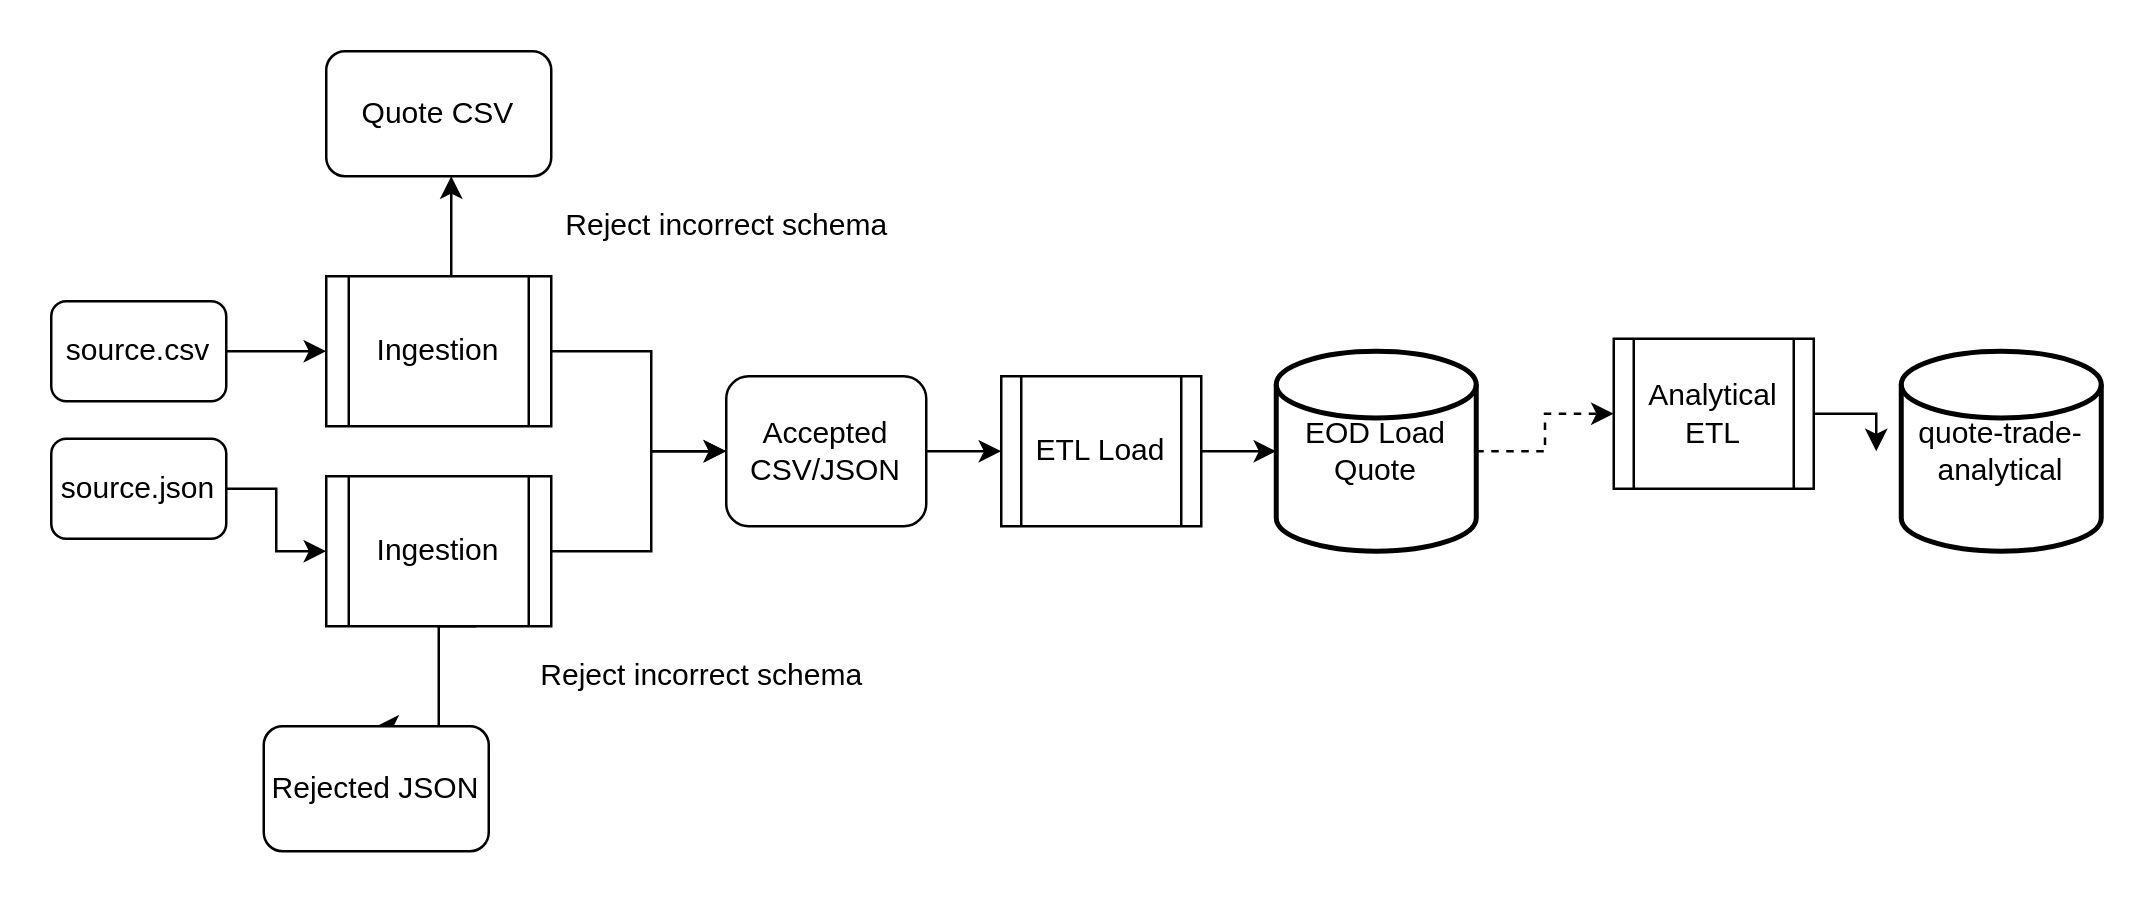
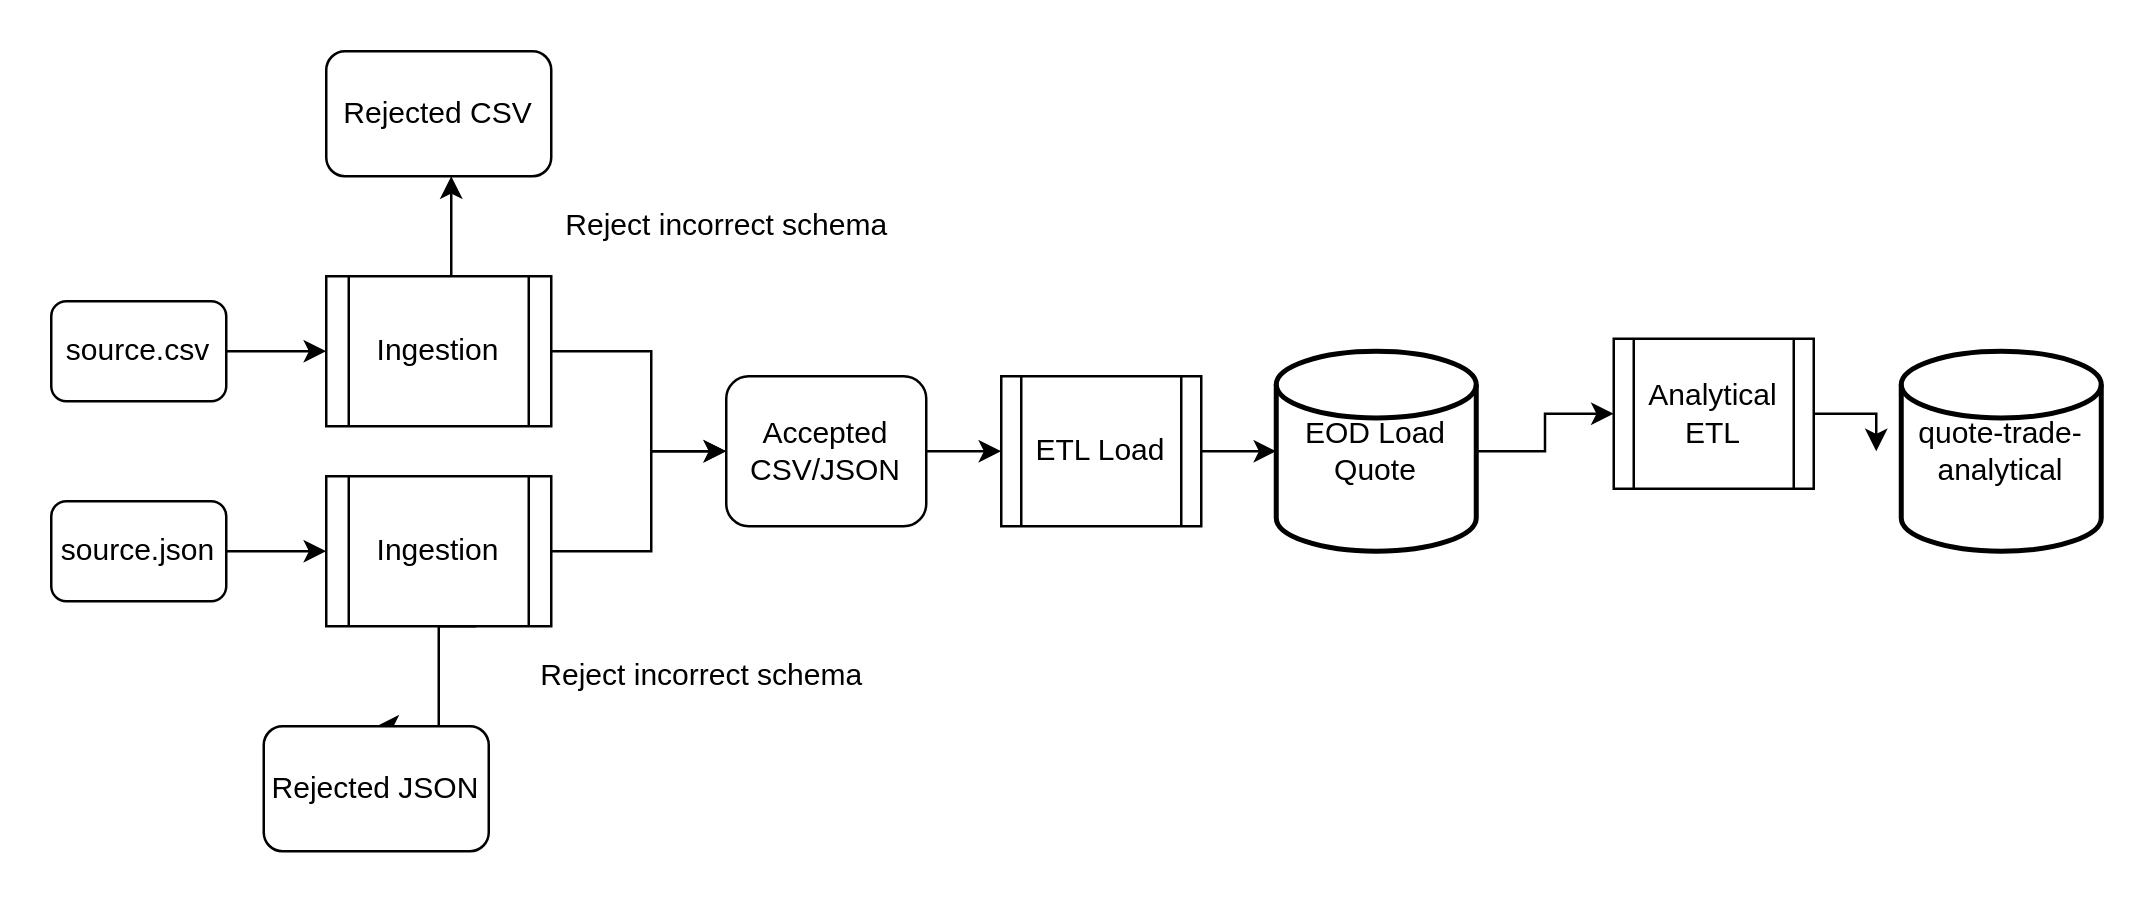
(439, 114) -> (439, 114)
(1545, 443) -> (1545, 443)
(139, 489) -> (139, 551)
